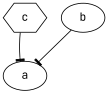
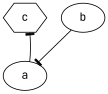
(20, 45) -> (30, 49)
